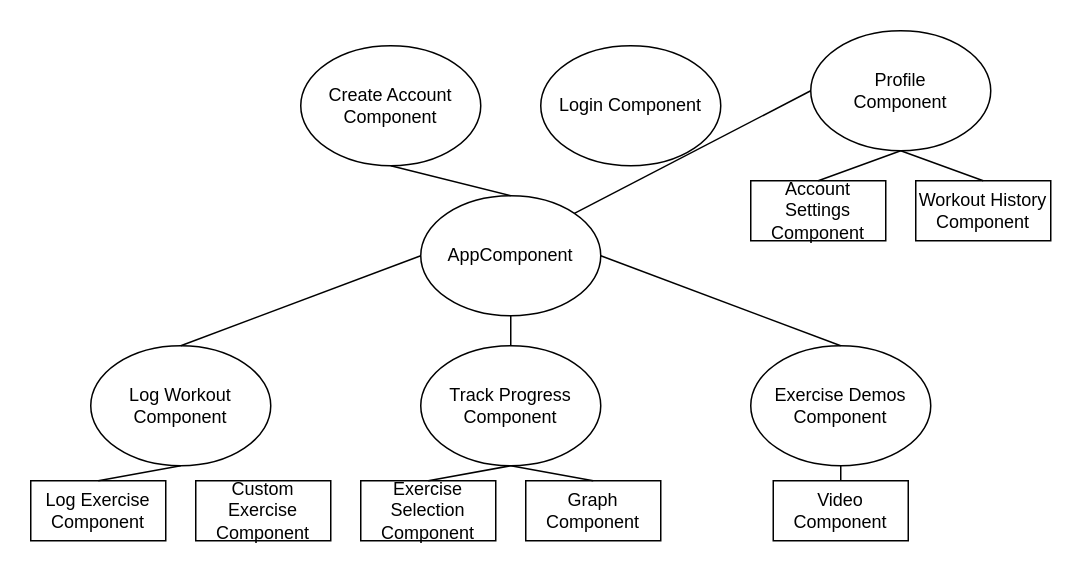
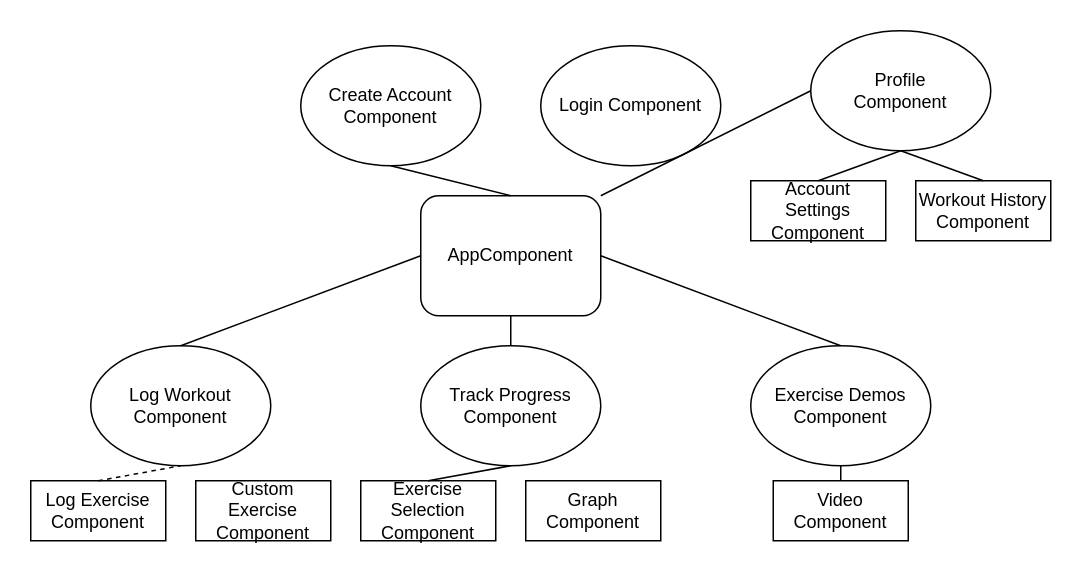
(511, 256) -> (511, 256)
(140, 473) -> (140, 473)
(552, 473) -> none
